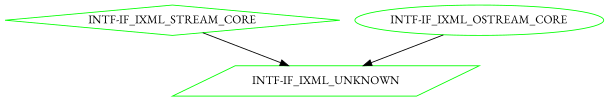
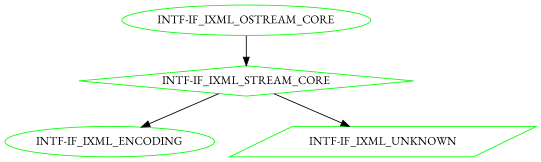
(407, 49) -> (246, 46)
none -> (110, 142)
